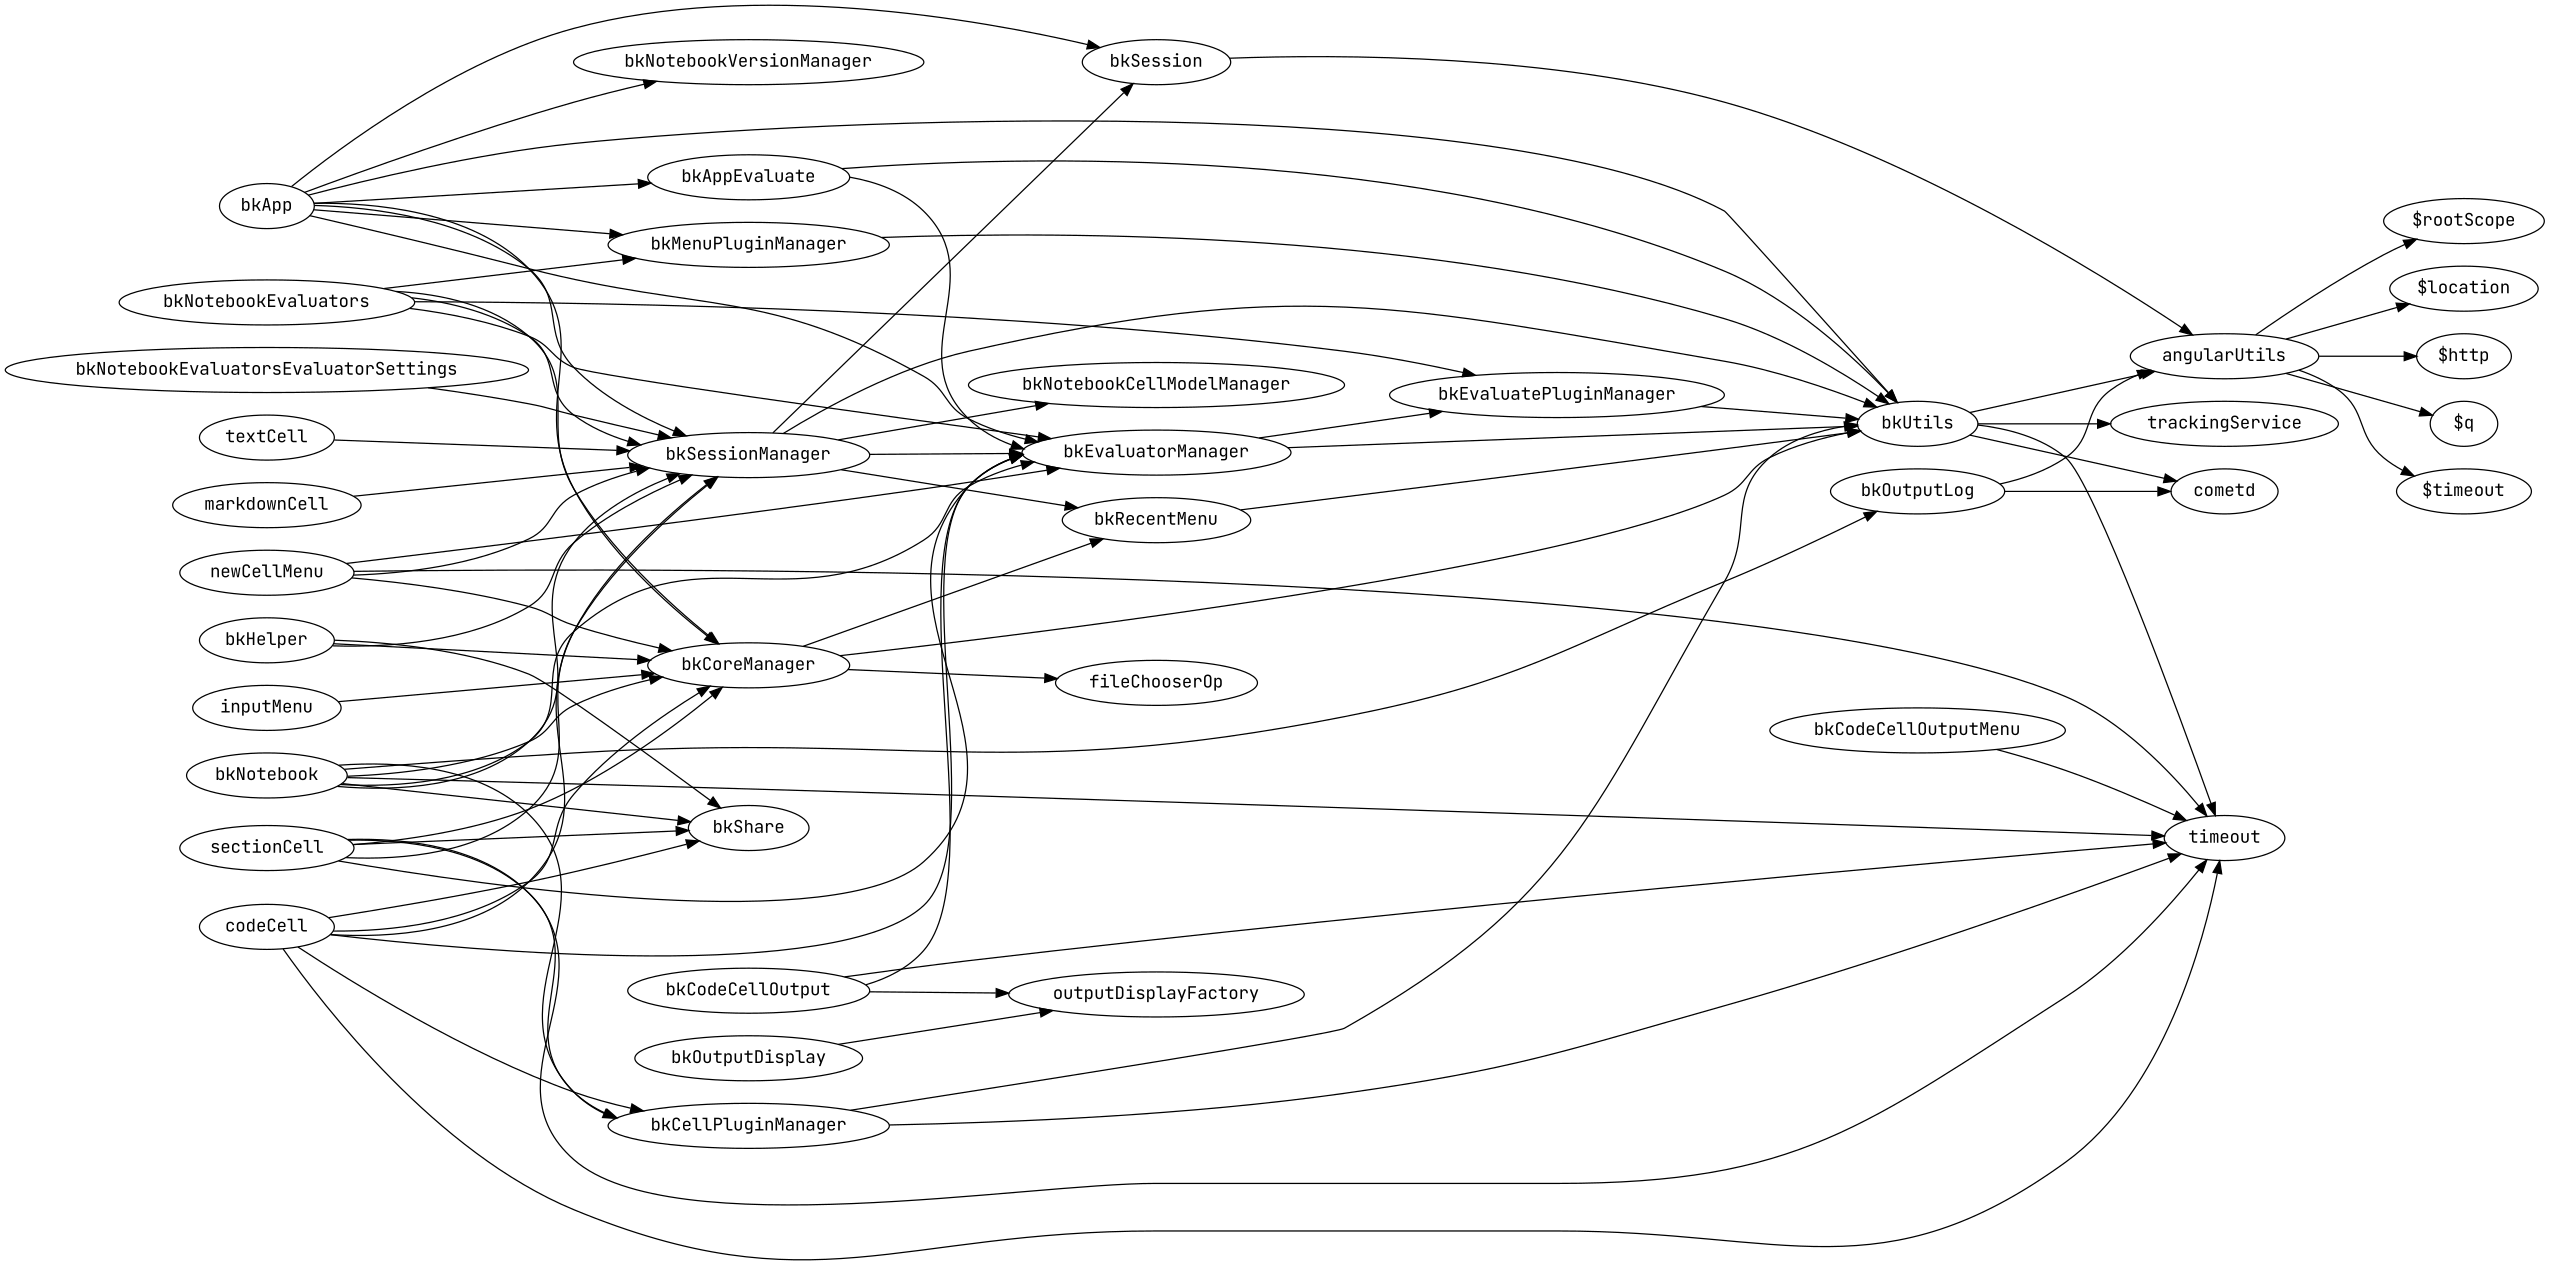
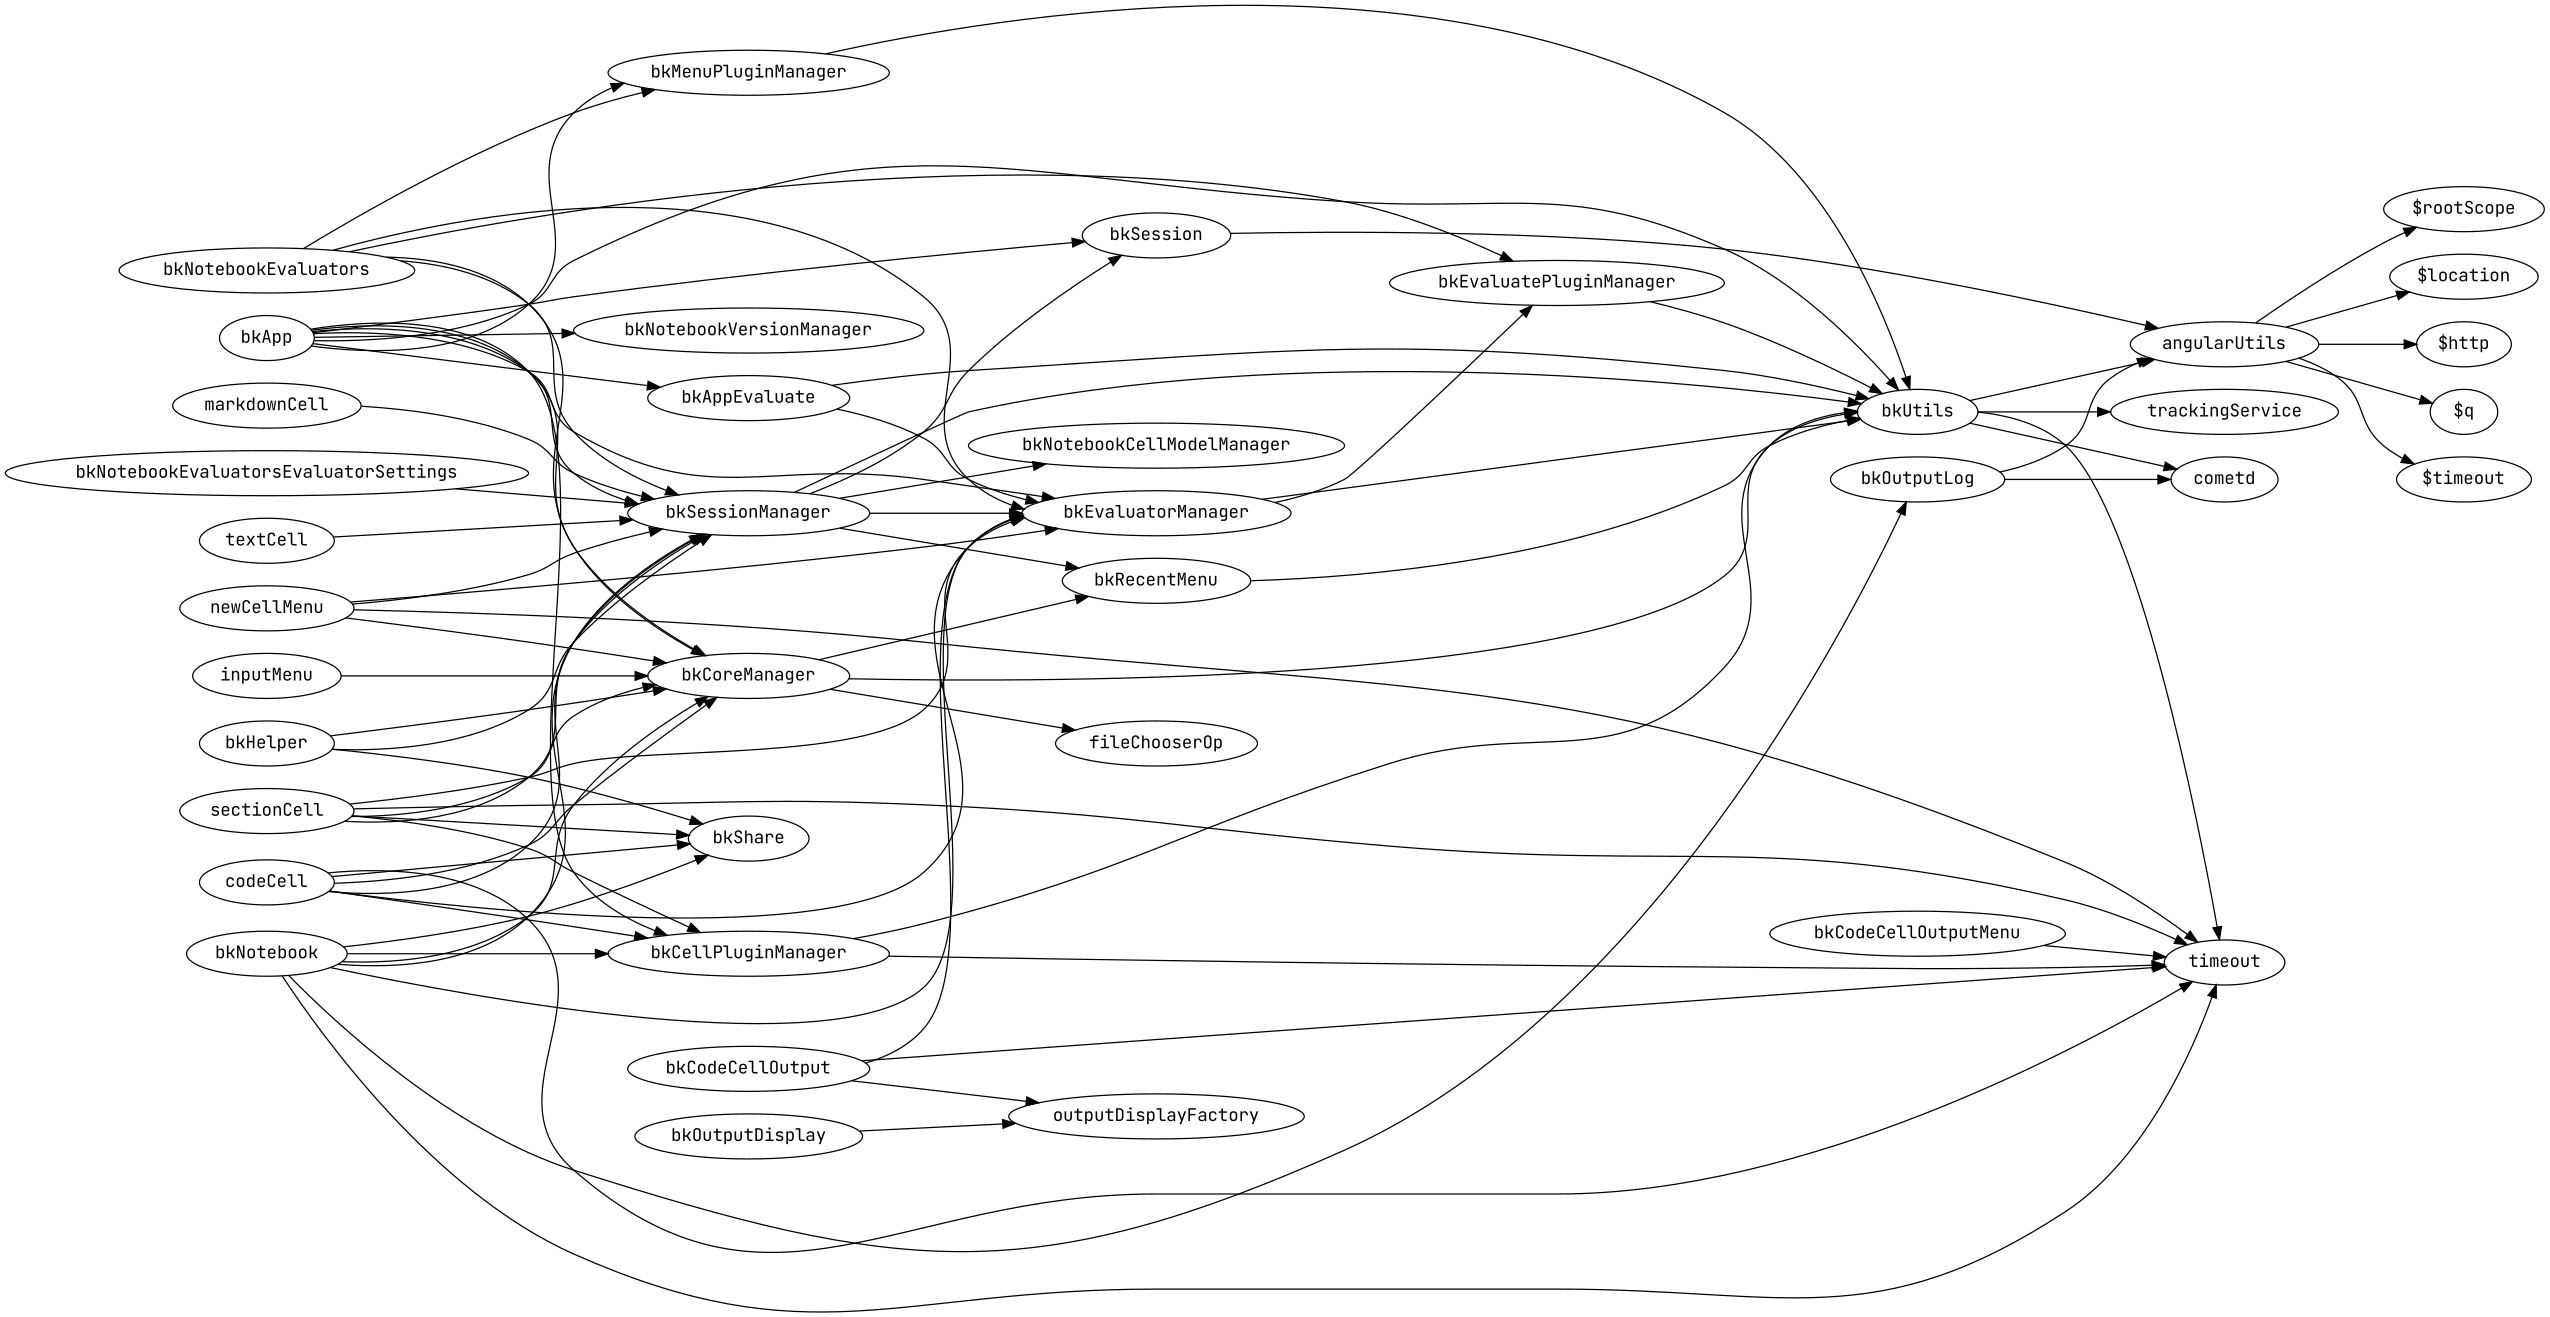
none -> (557, 599)
